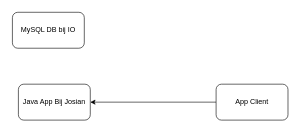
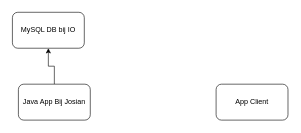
none -> (53, 66)
(95, 102) -> none
